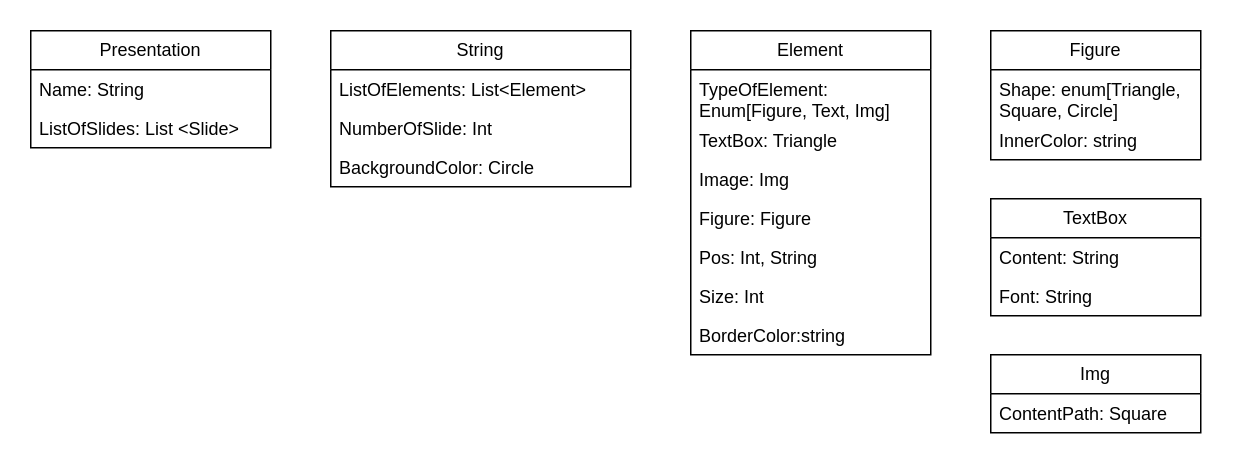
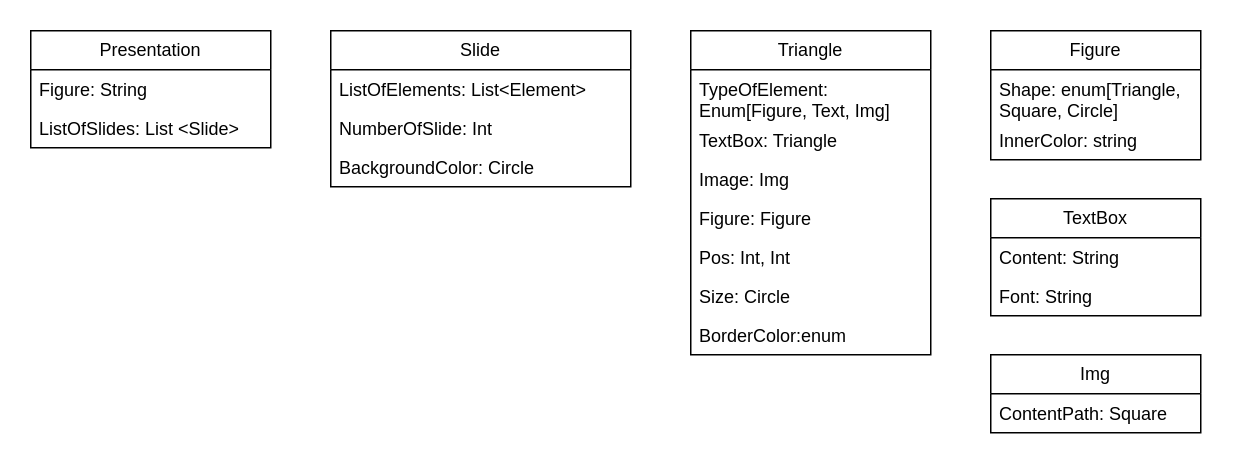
(481, 50) -> (481, 50)
(811, 50) -> (811, 50)
(93, 91) -> (101, 91)
(769, 259) -> (756, 259)
(738, 298) -> (749, 298)
(783, 337) -> (776, 337)
